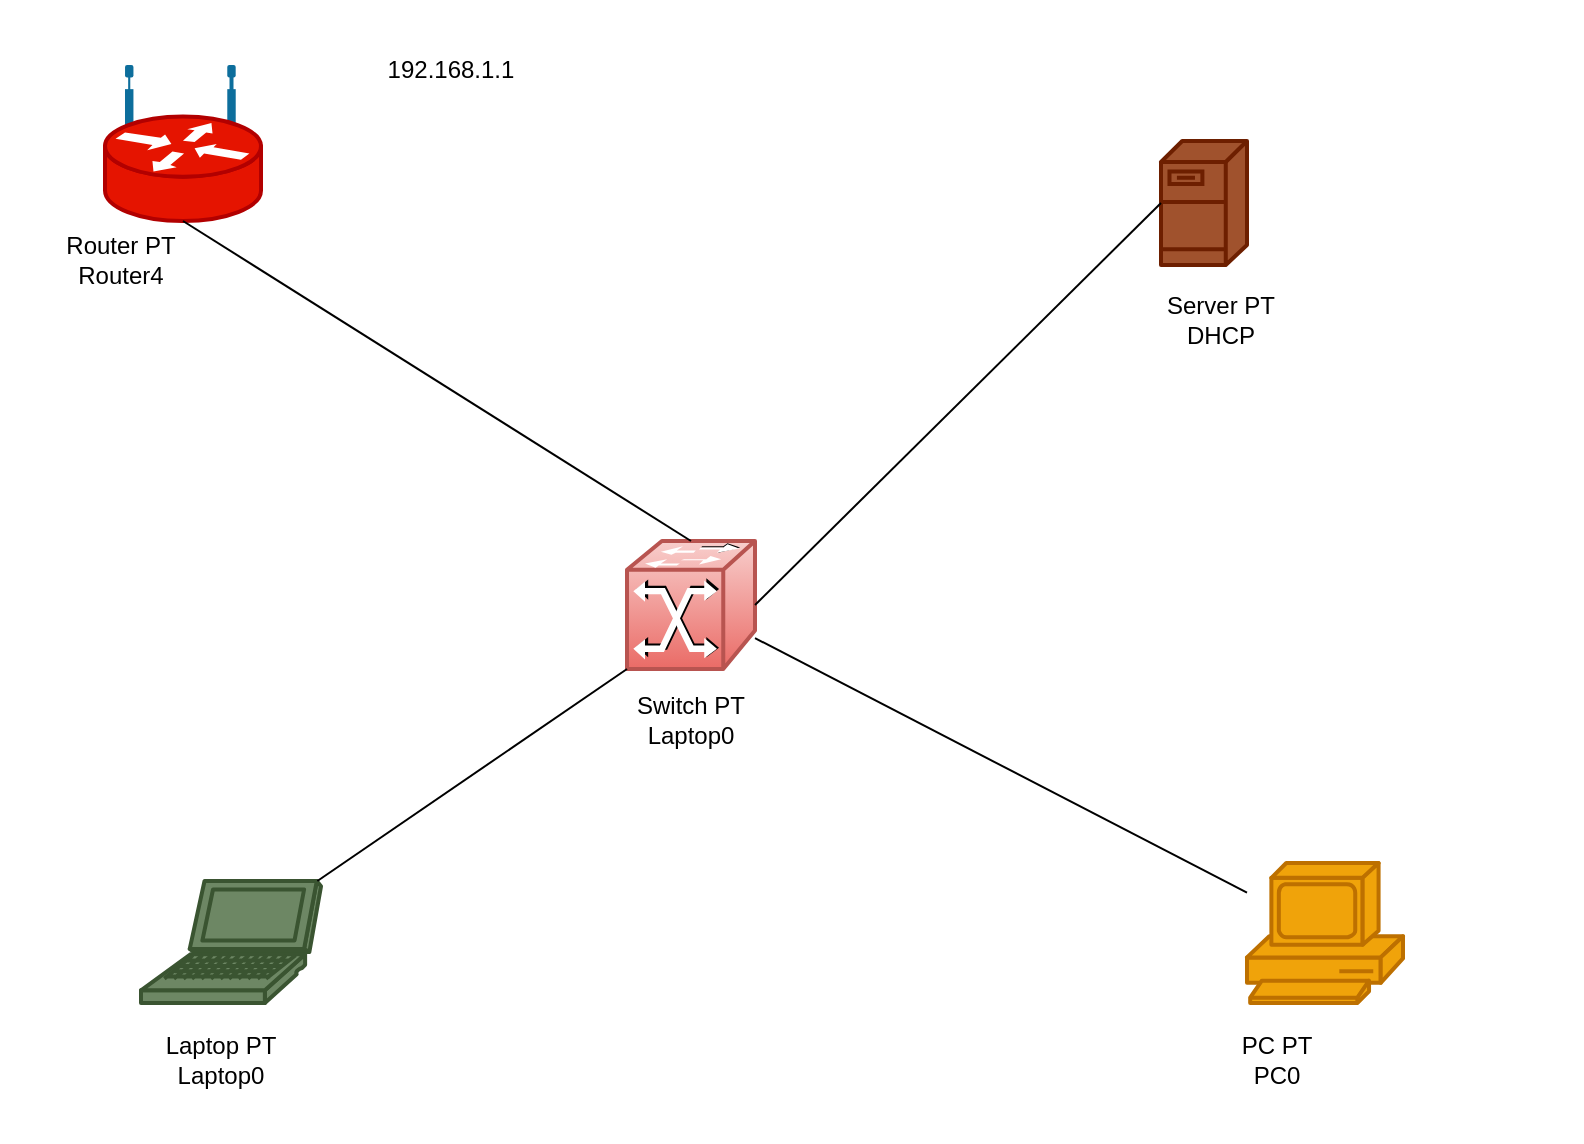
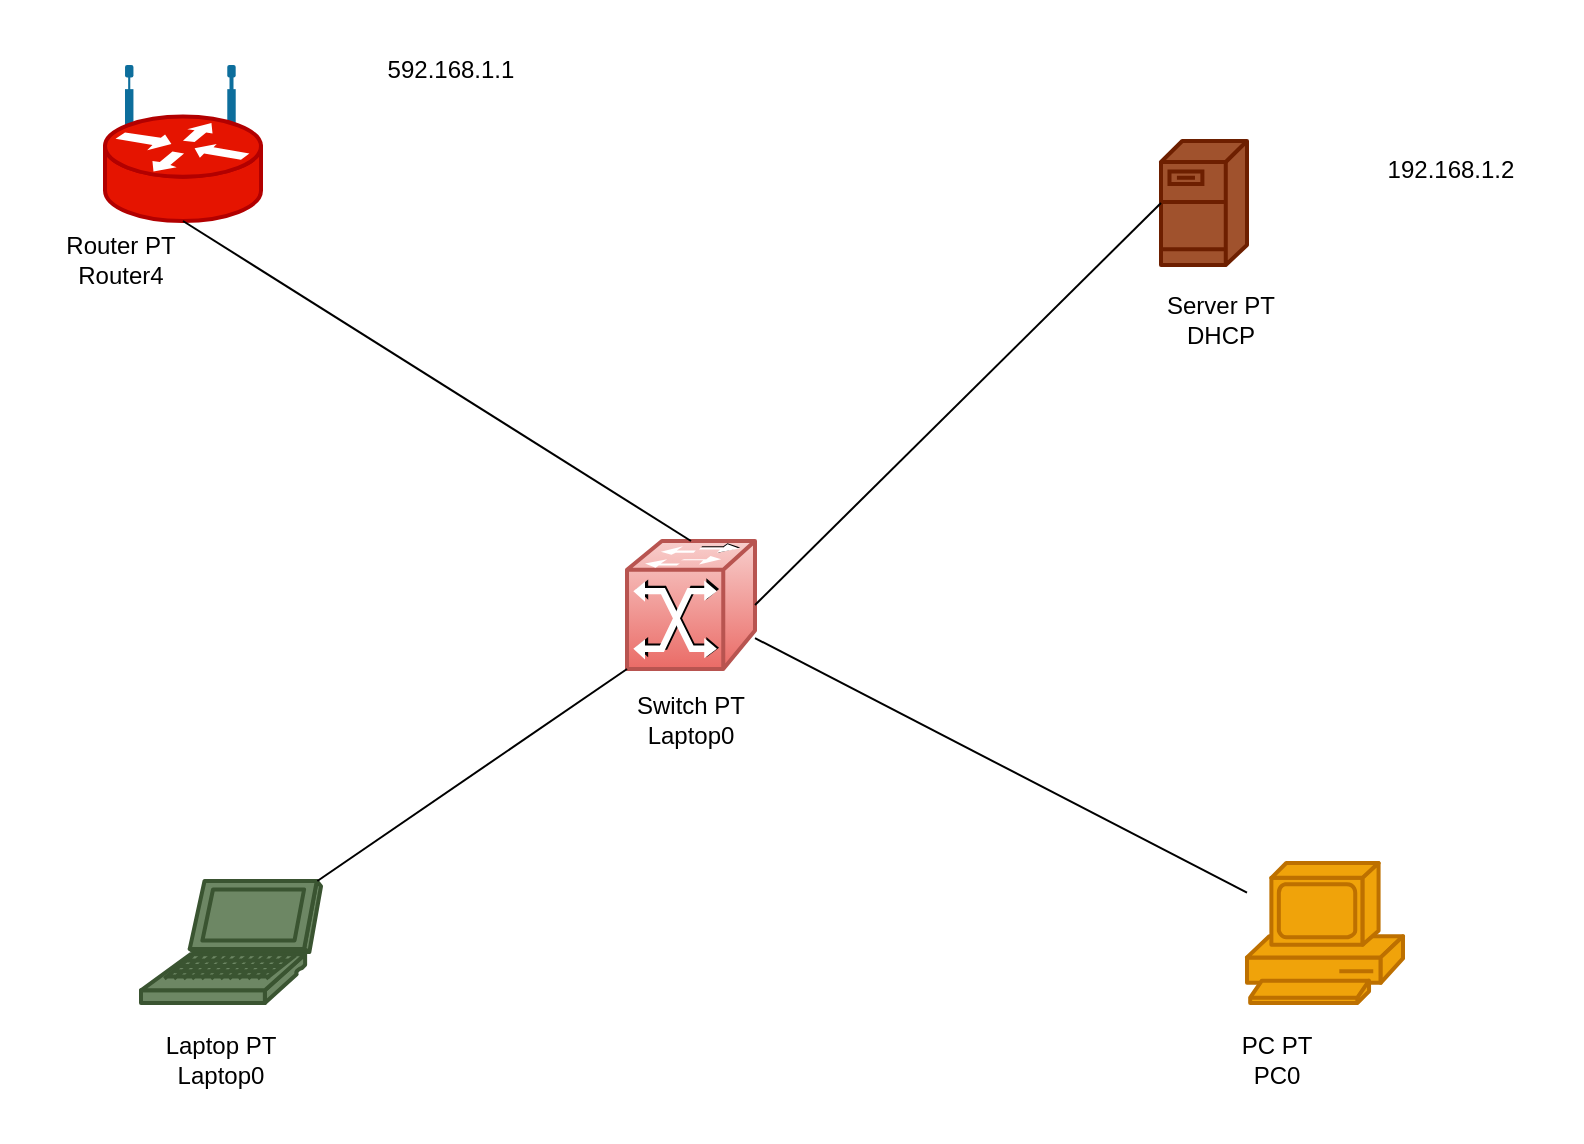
(452, 71) -> (452, 71)
none -> (1451, 171)
